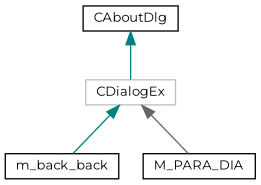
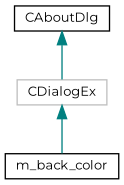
(62, 166) -> (62, 166)
(199, 166) -> none
